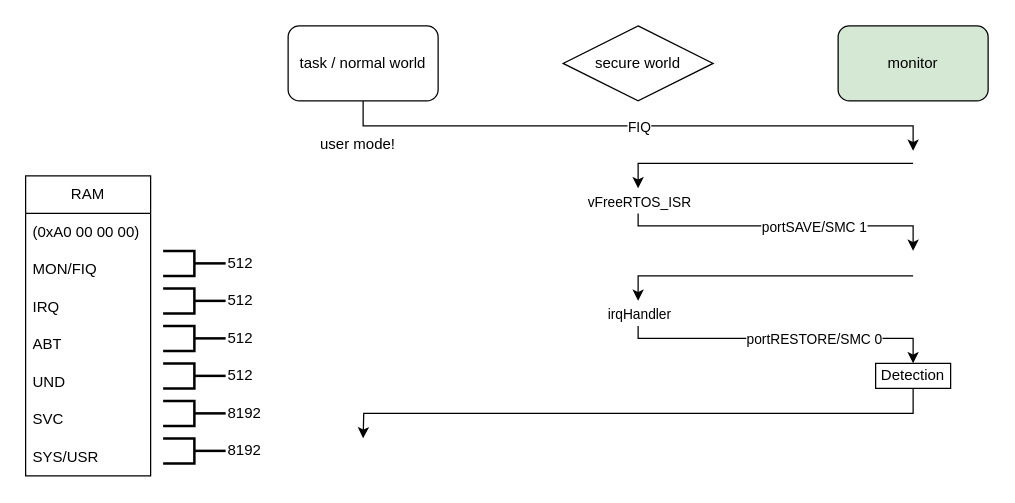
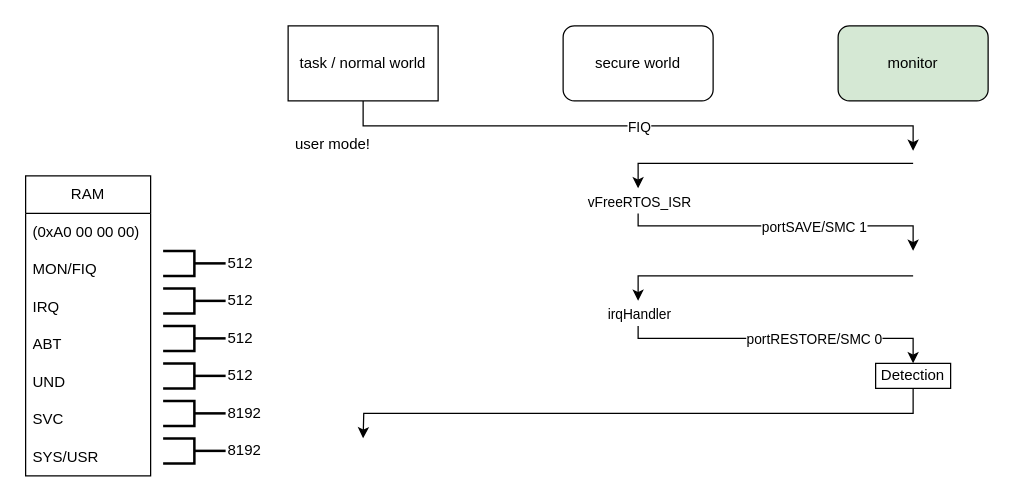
(363, 63) -> (363, 63)
(638, 63) -> (638, 63)
(363, 144) -> (338, 144)
